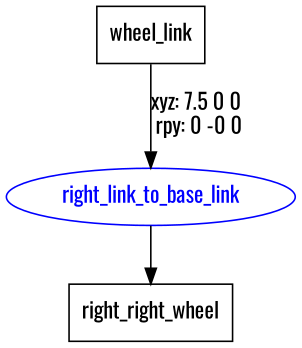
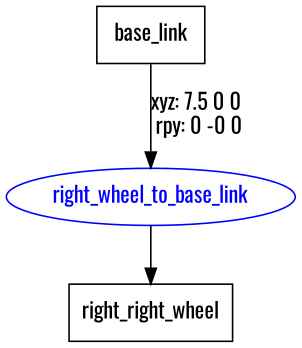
(151, 35) -> (151, 35)
(151, 197) -> (151, 197)
